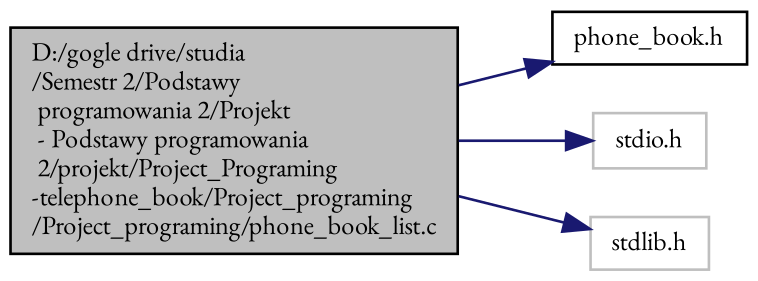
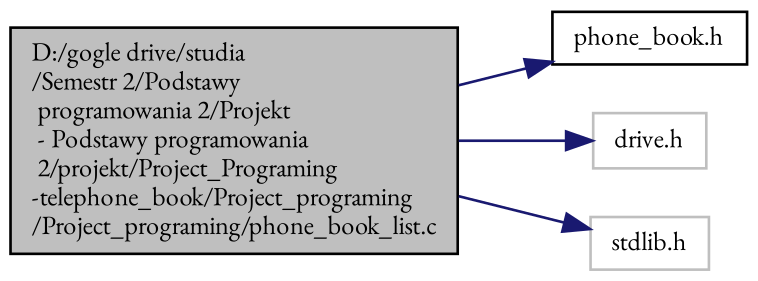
(650, 141) -> (650, 141)
